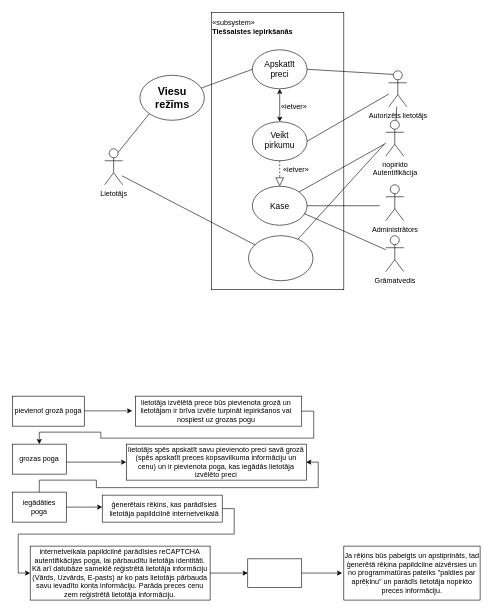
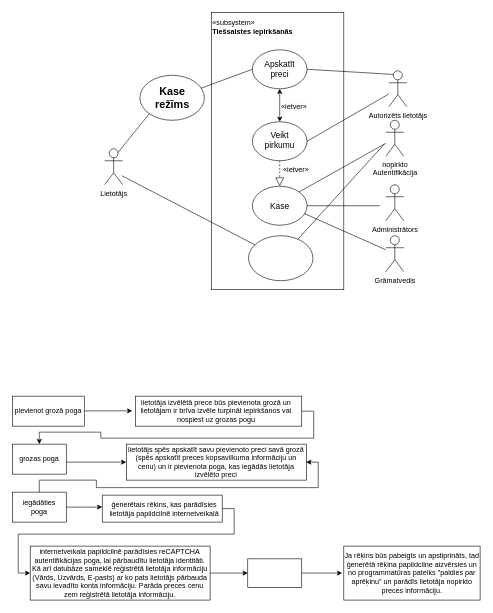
(173, 98) -> (173, 98)
(396, 113) -> none
